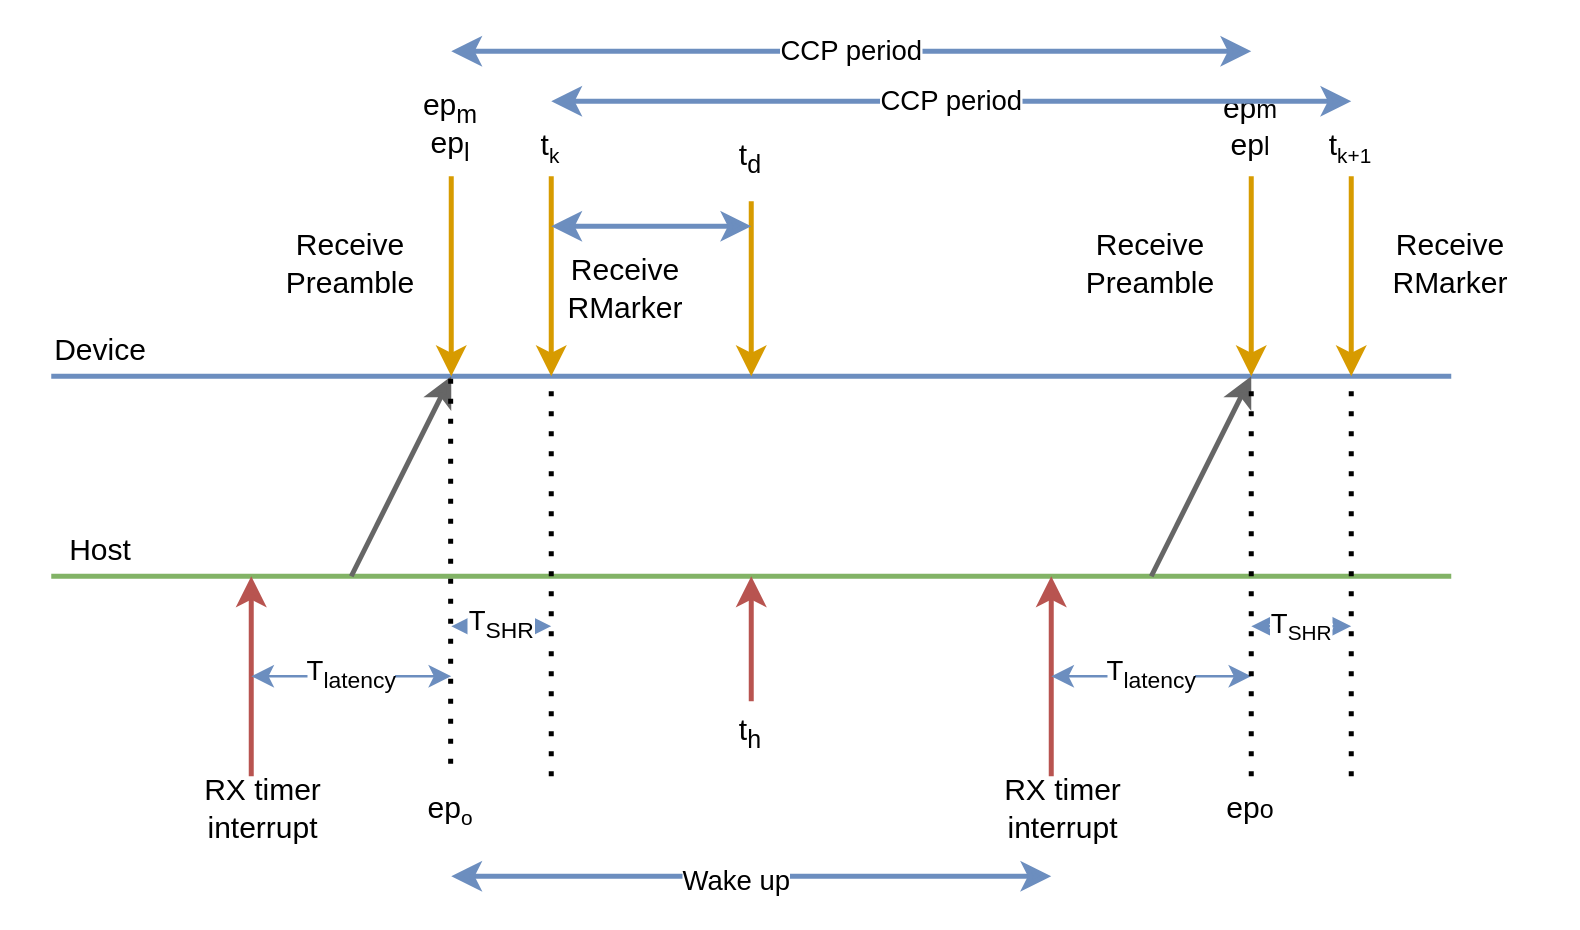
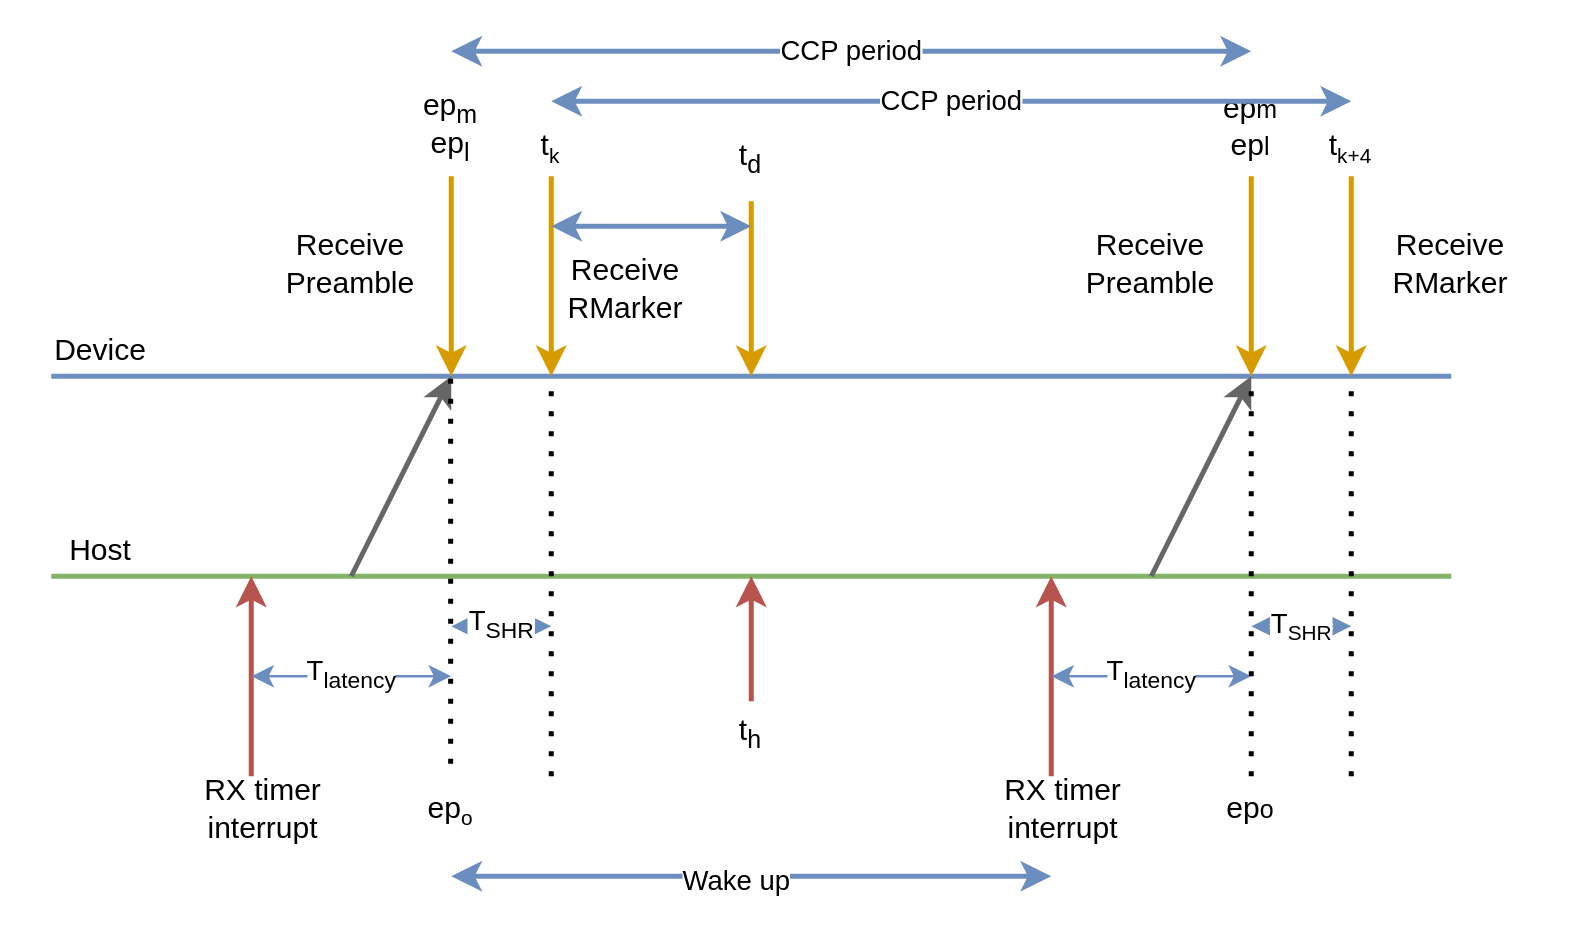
(1351, 146) -> (1351, 146)
